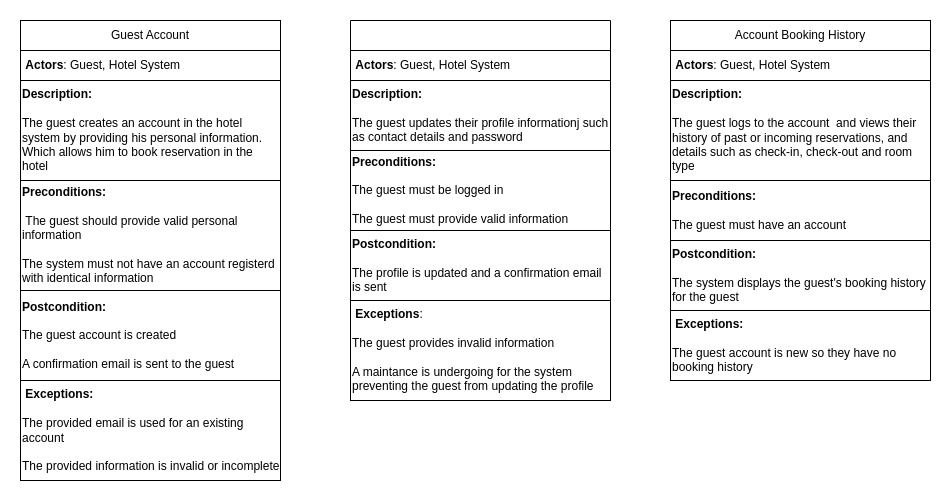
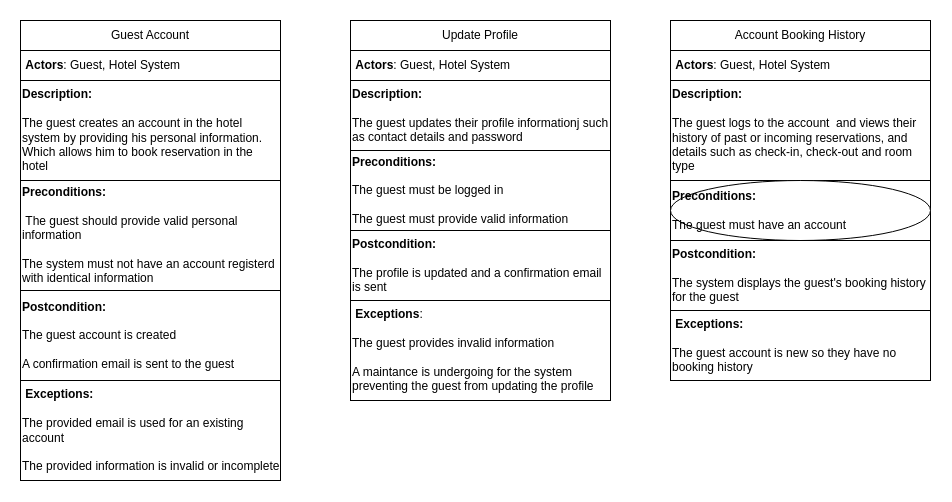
none -> (481, 36)
(801, 211) -> (801, 211)
